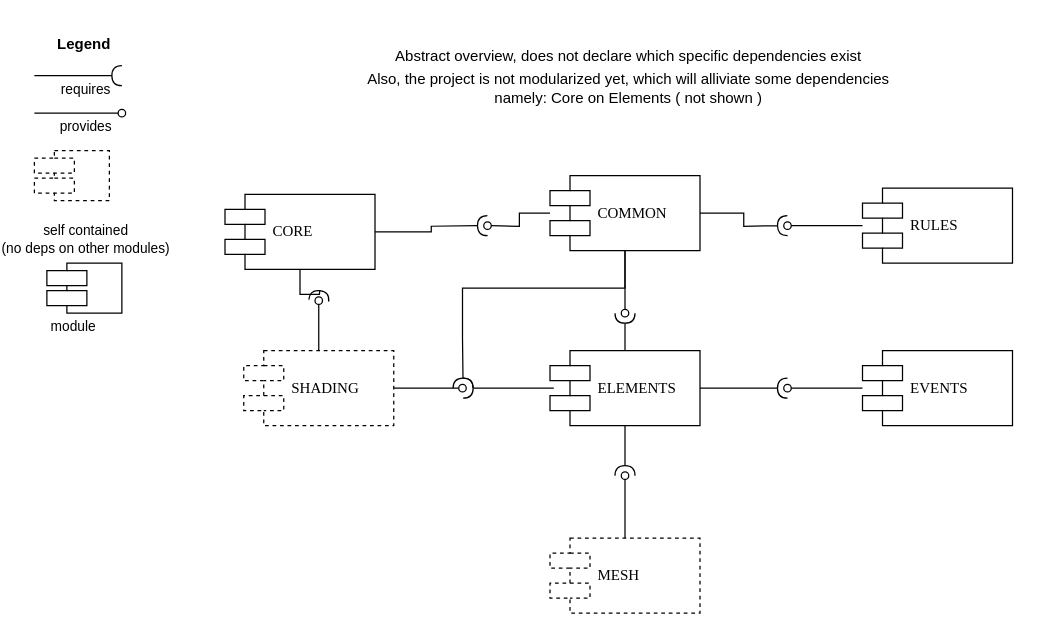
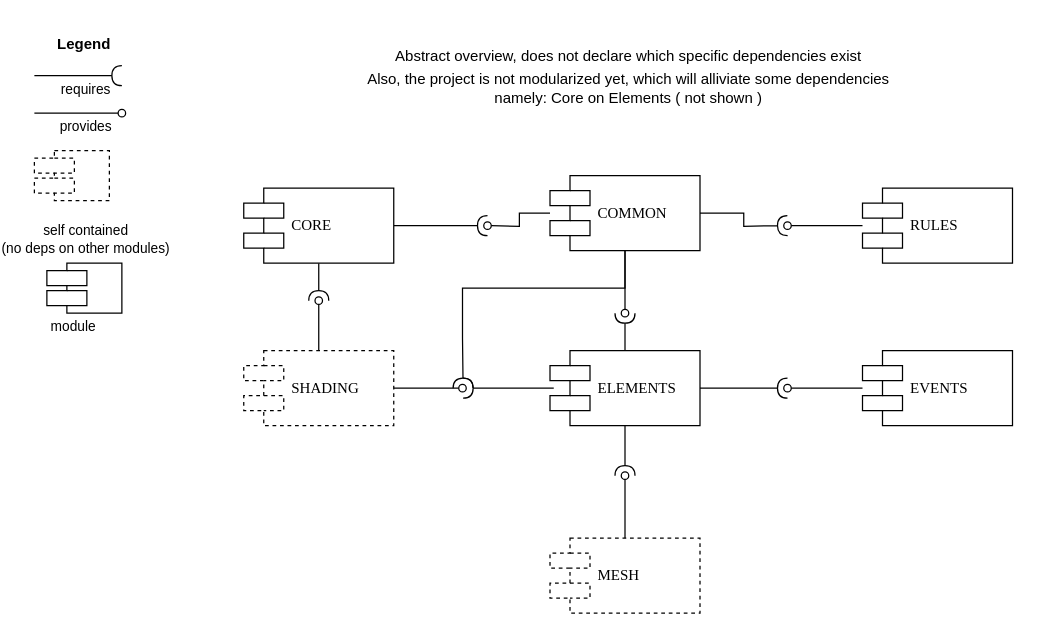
(300, 232) -> (319, 226)
